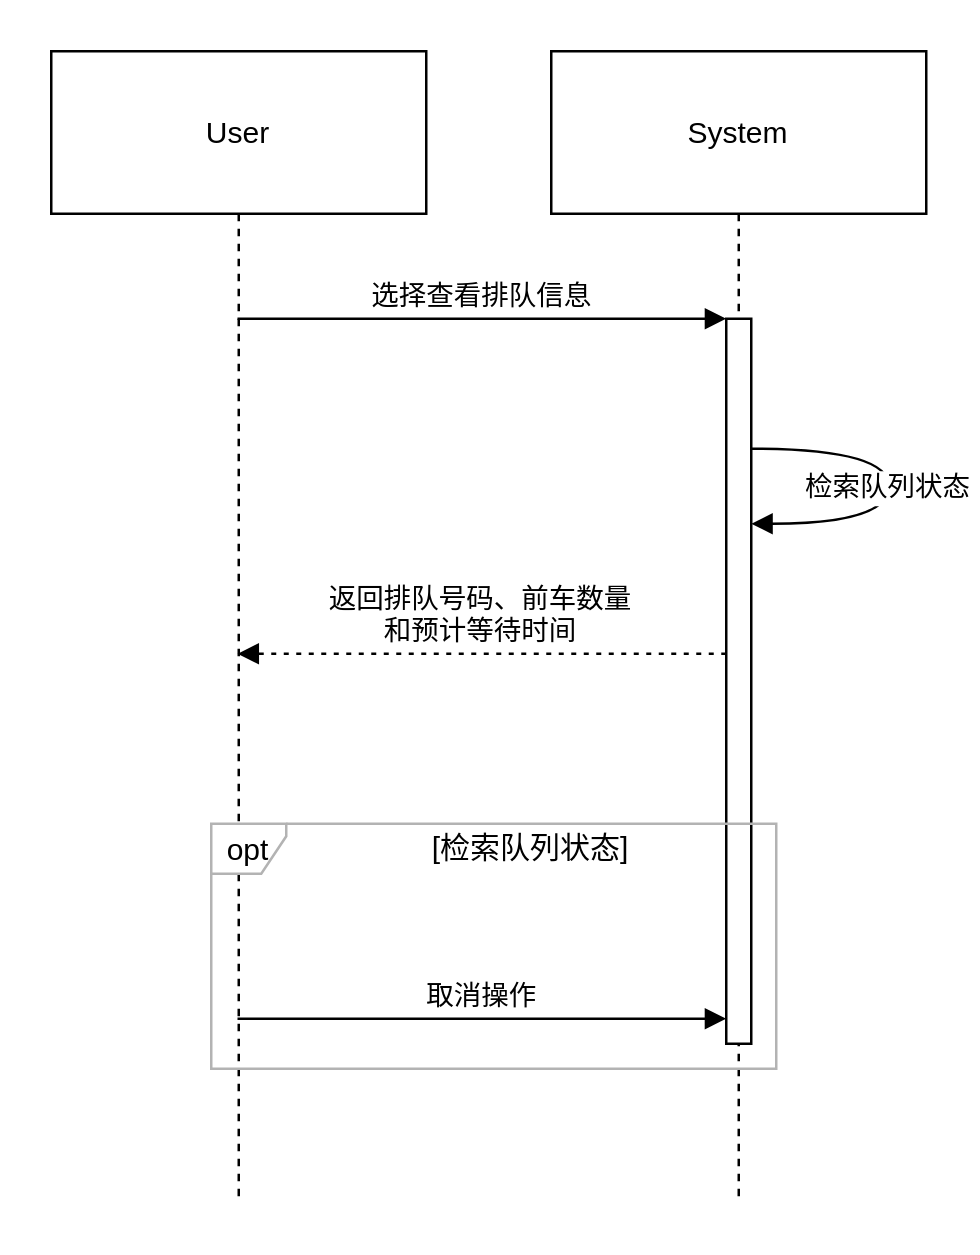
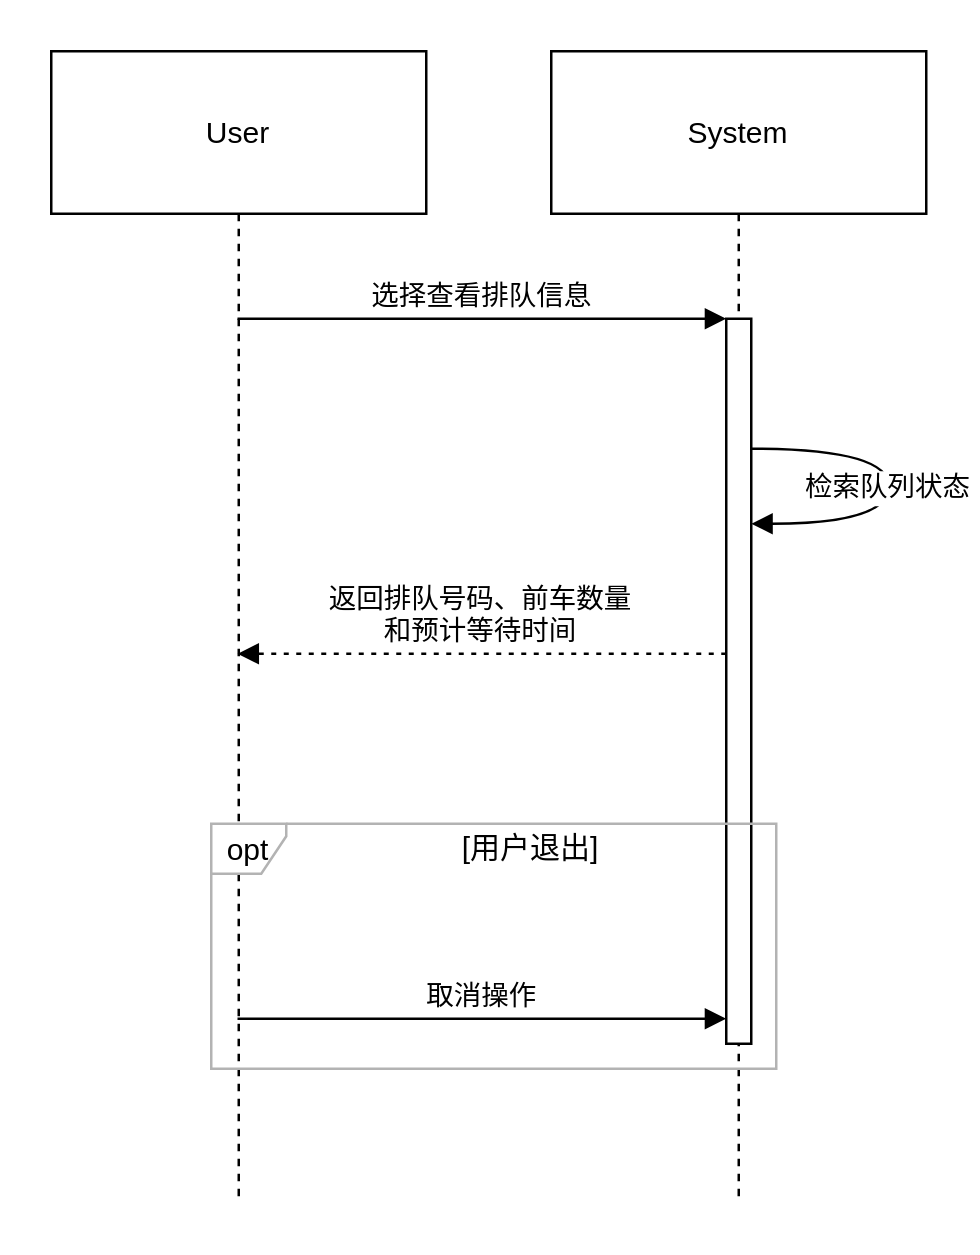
(531, 849) -> (531, 849)
